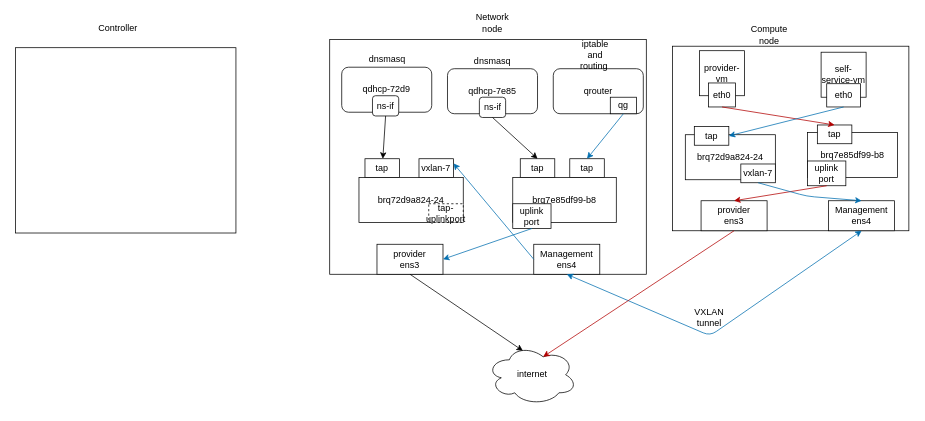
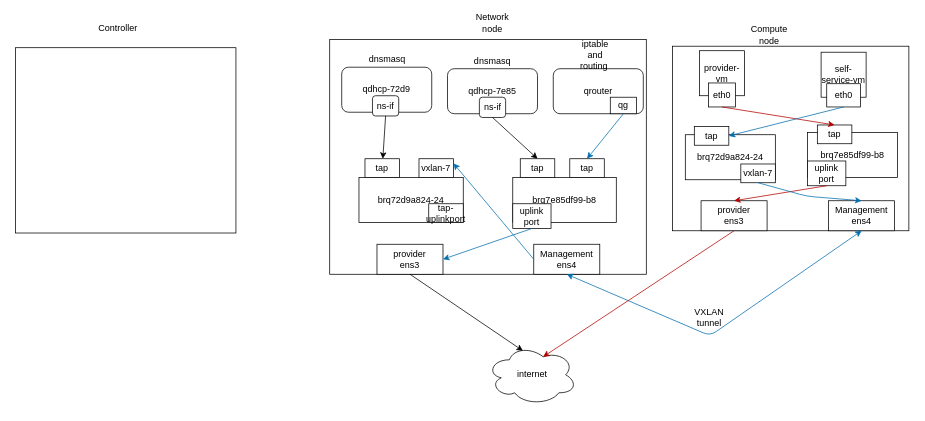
(446, 213) -> (446, 213)
